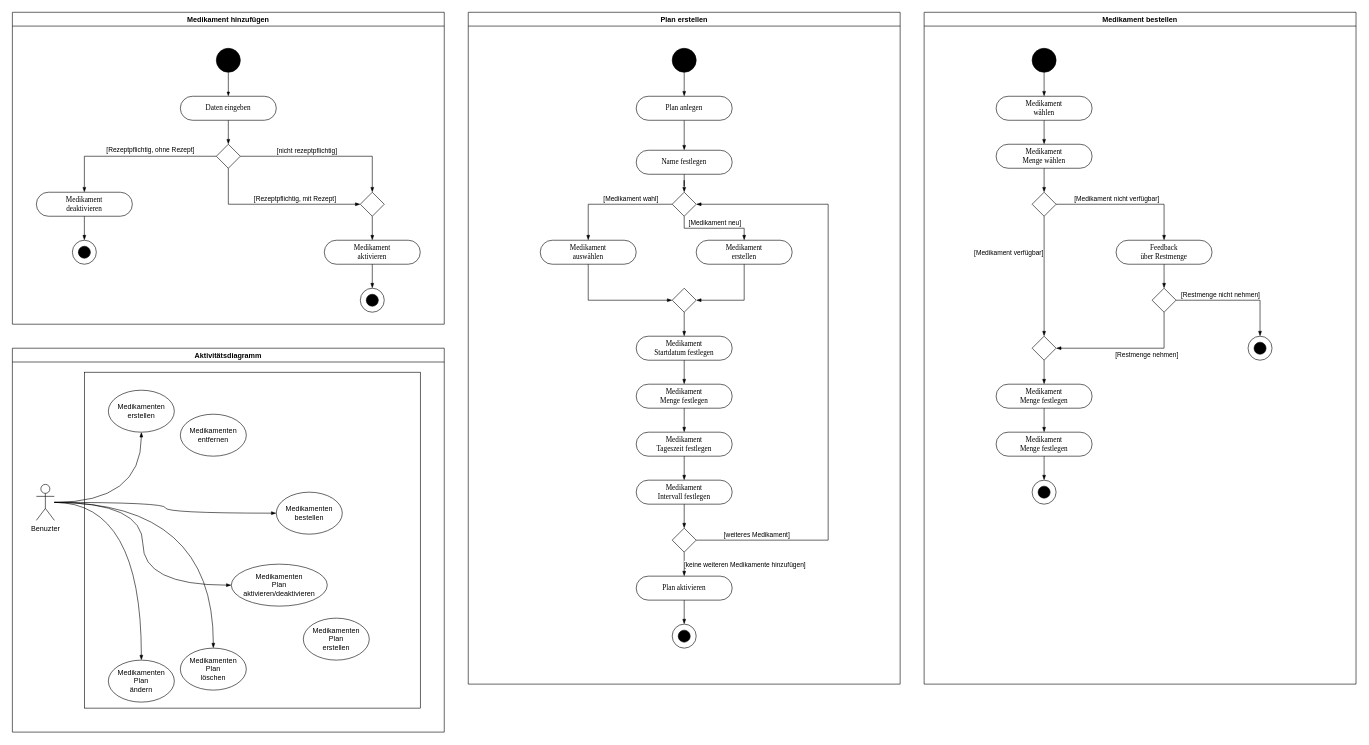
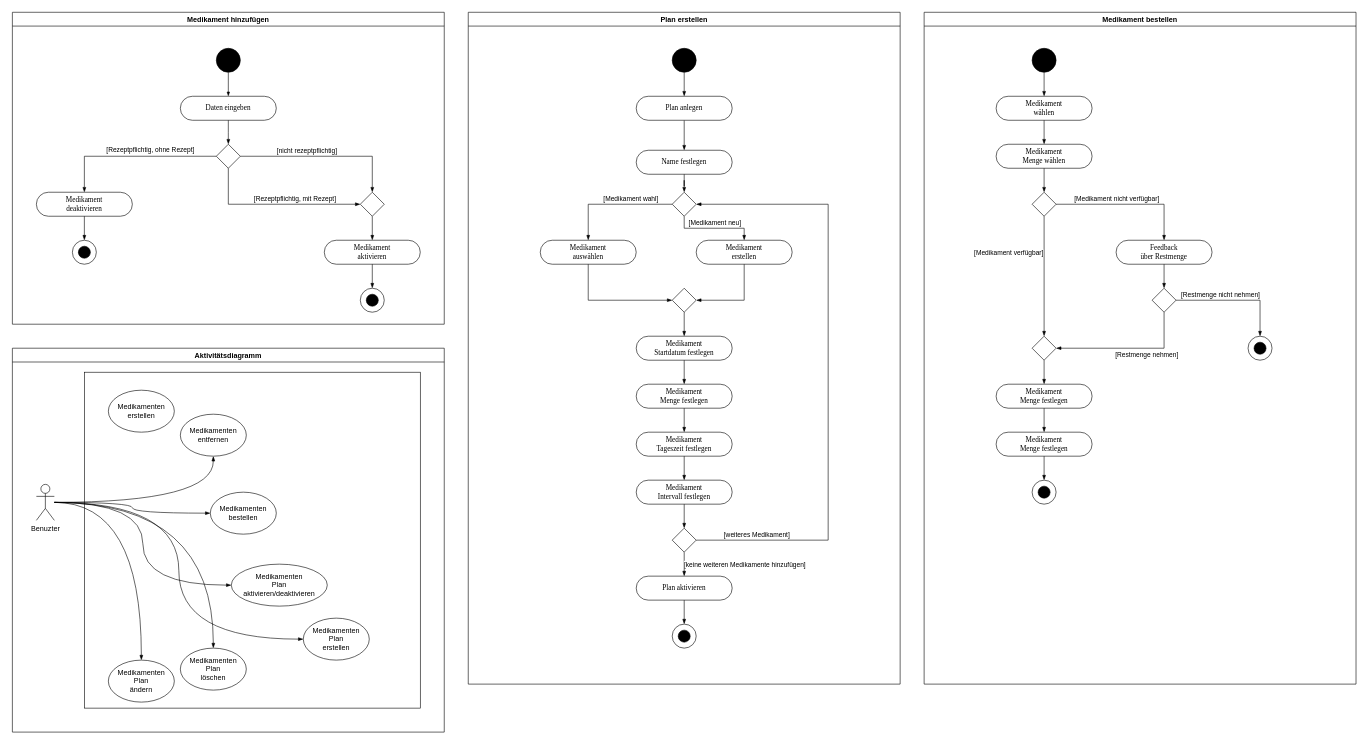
(138, 461) -> (169, 493)
(309, 513) -> (243, 513)
none -> (236, 633)
